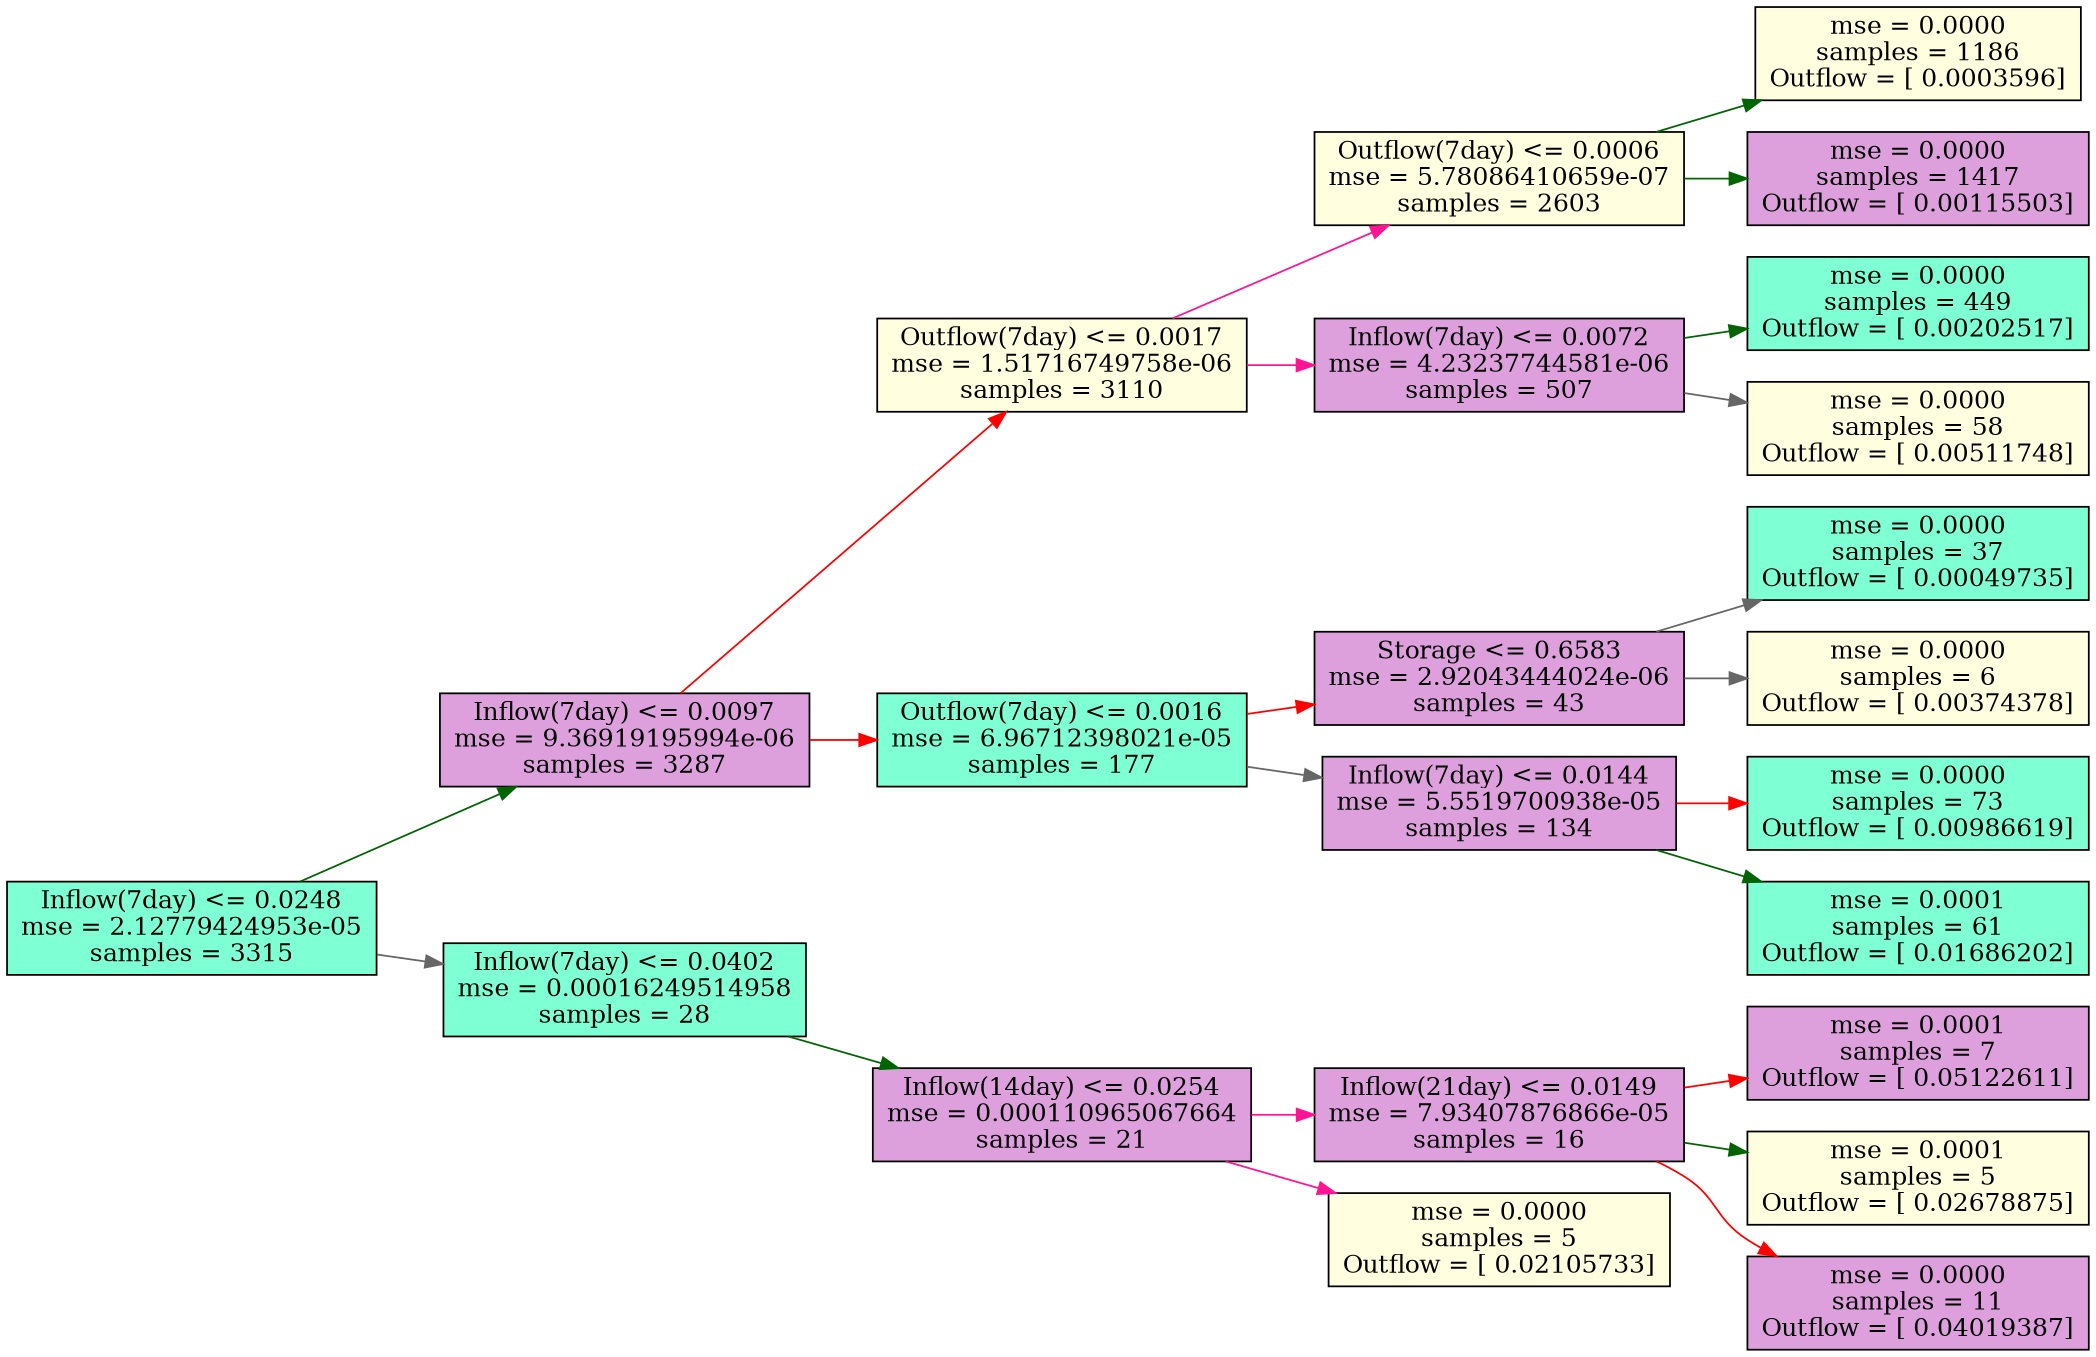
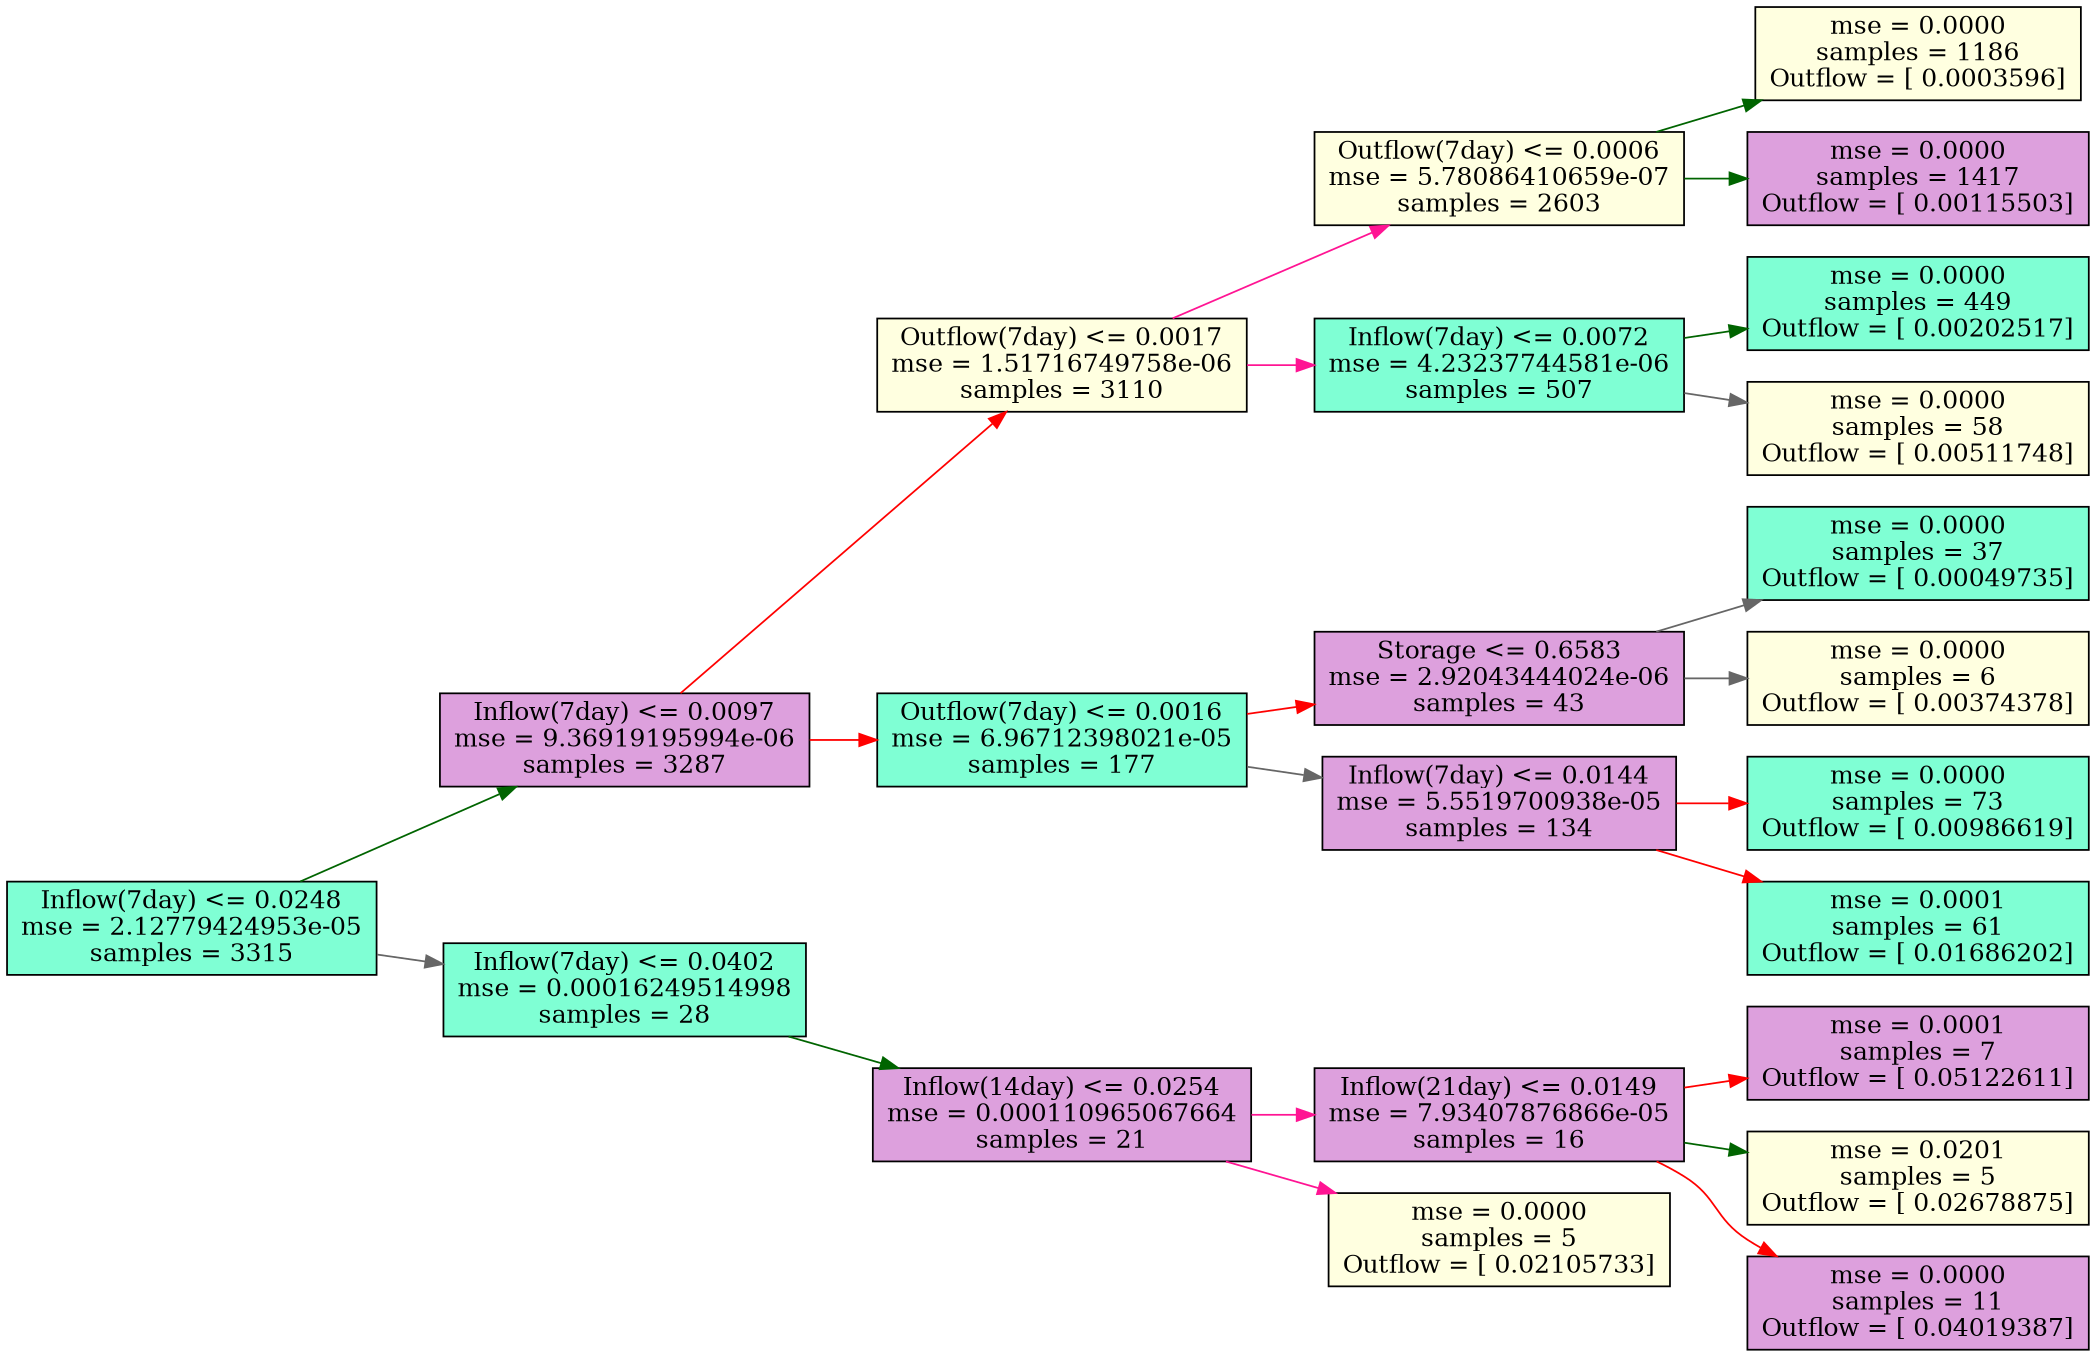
(1499, 365) -> (1499, 365)
(1700, 863) -> (1700, 863)
(625, 990) -> (625, 990)
(1918, 1178) -> (1918, 1178)
